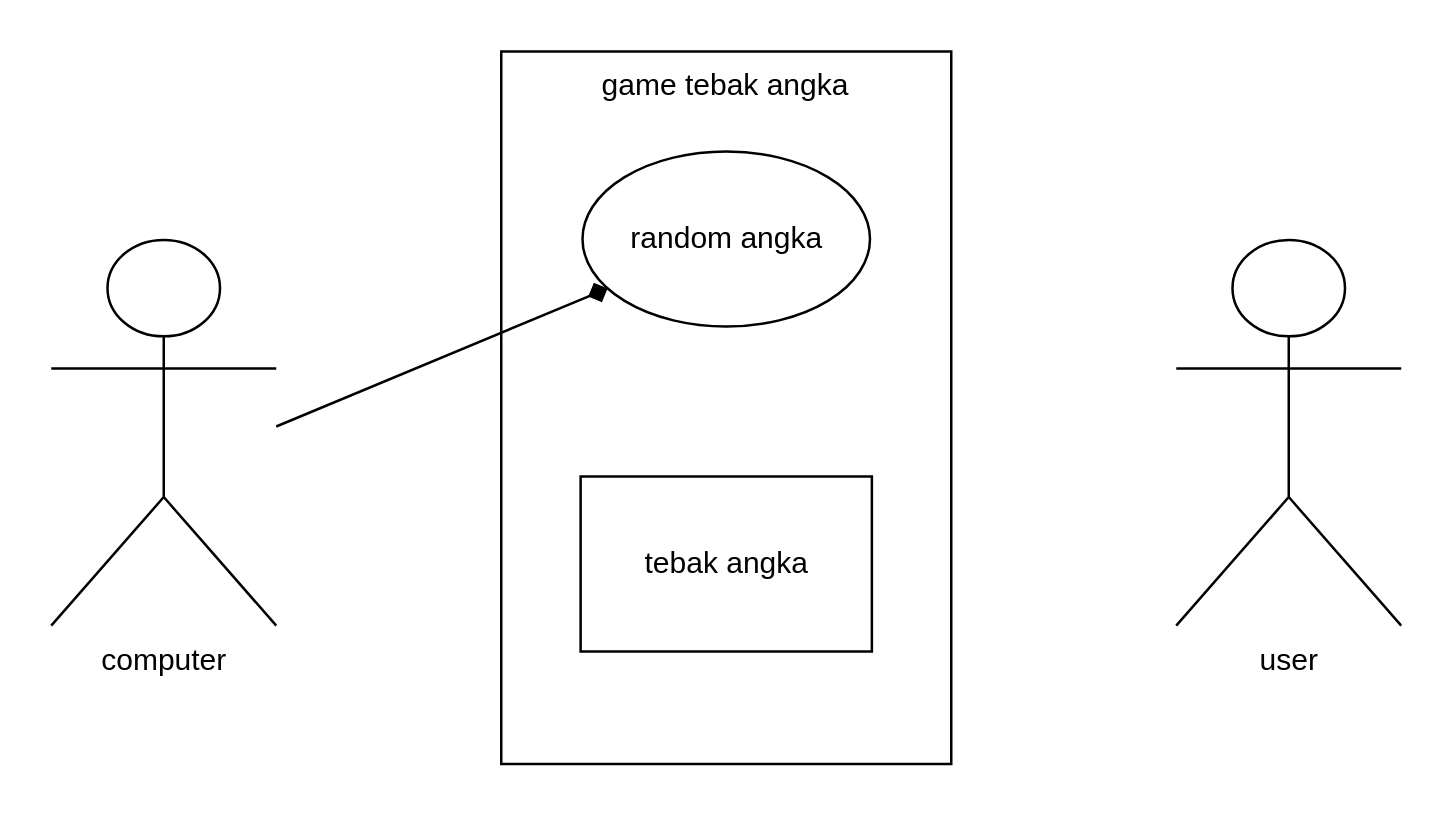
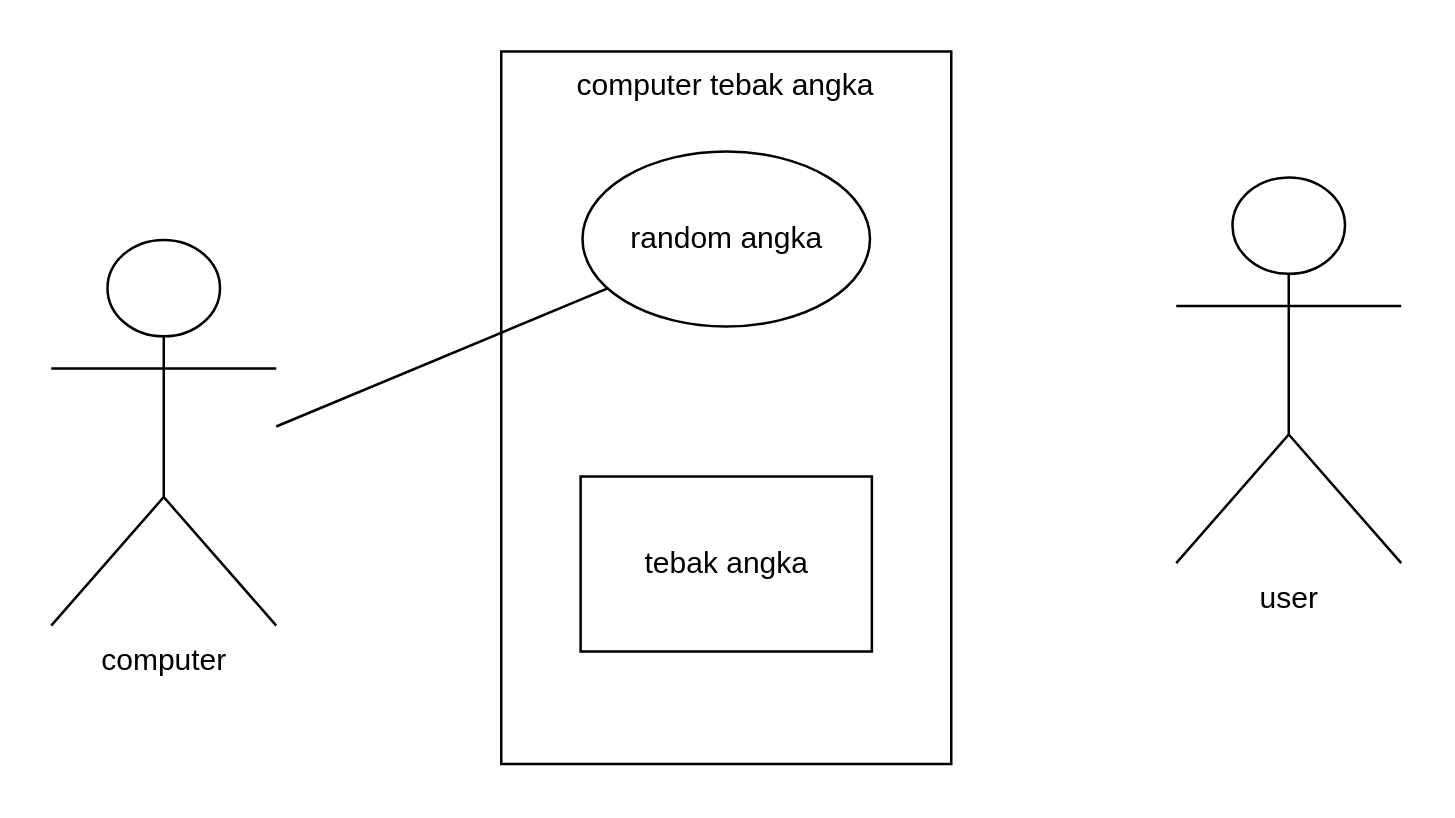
(726, 87) -> (726, 87)
(589, 296) -> (597, 292)
(1289, 433) -> (1289, 370)
